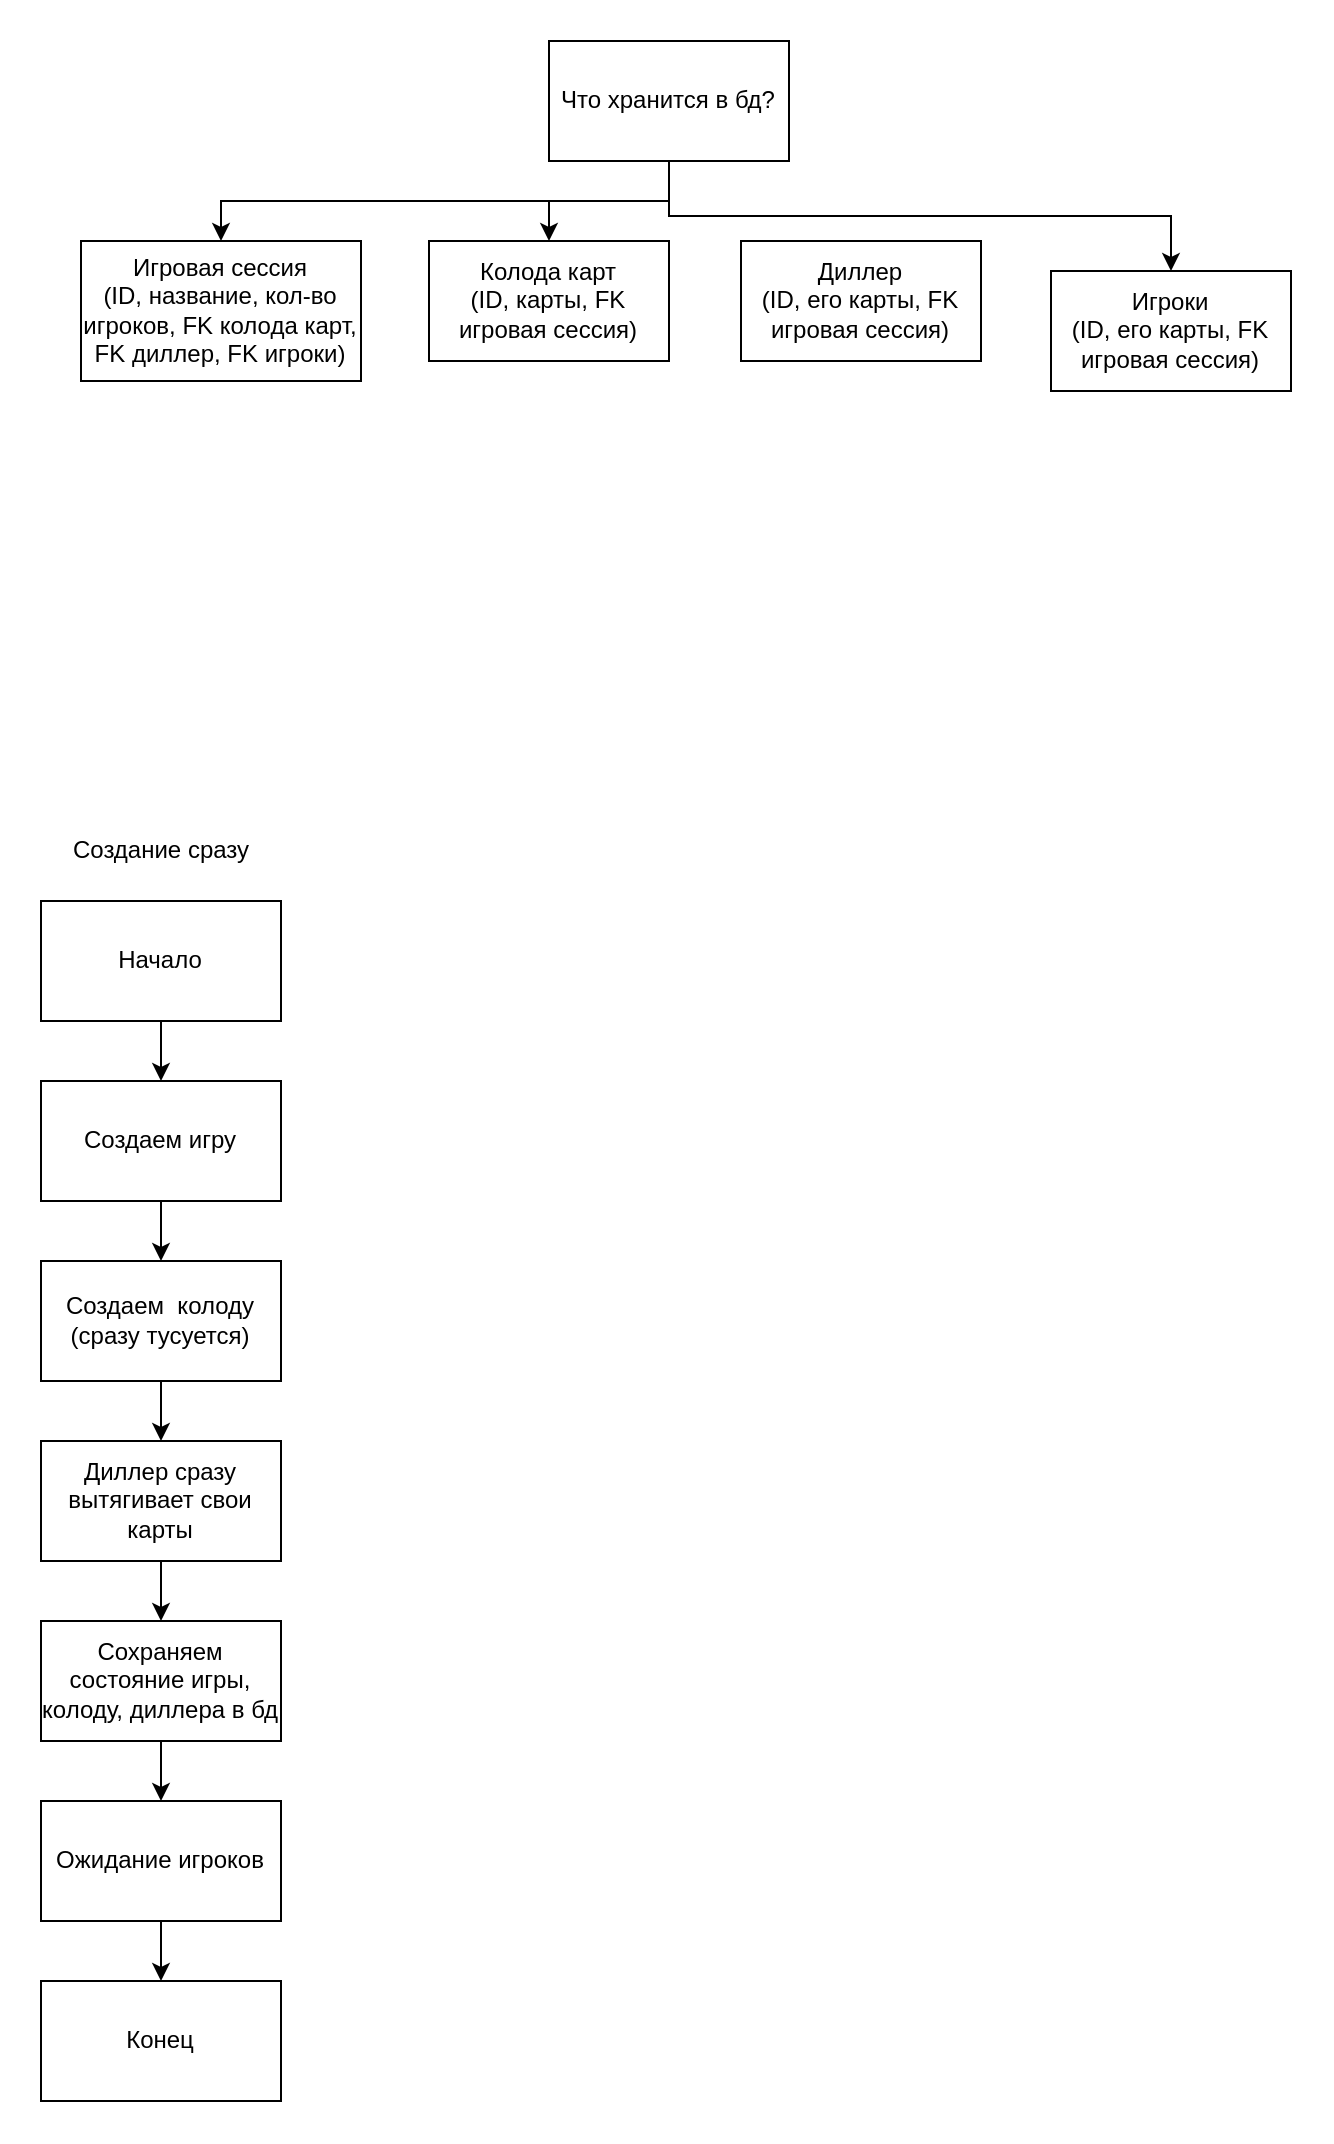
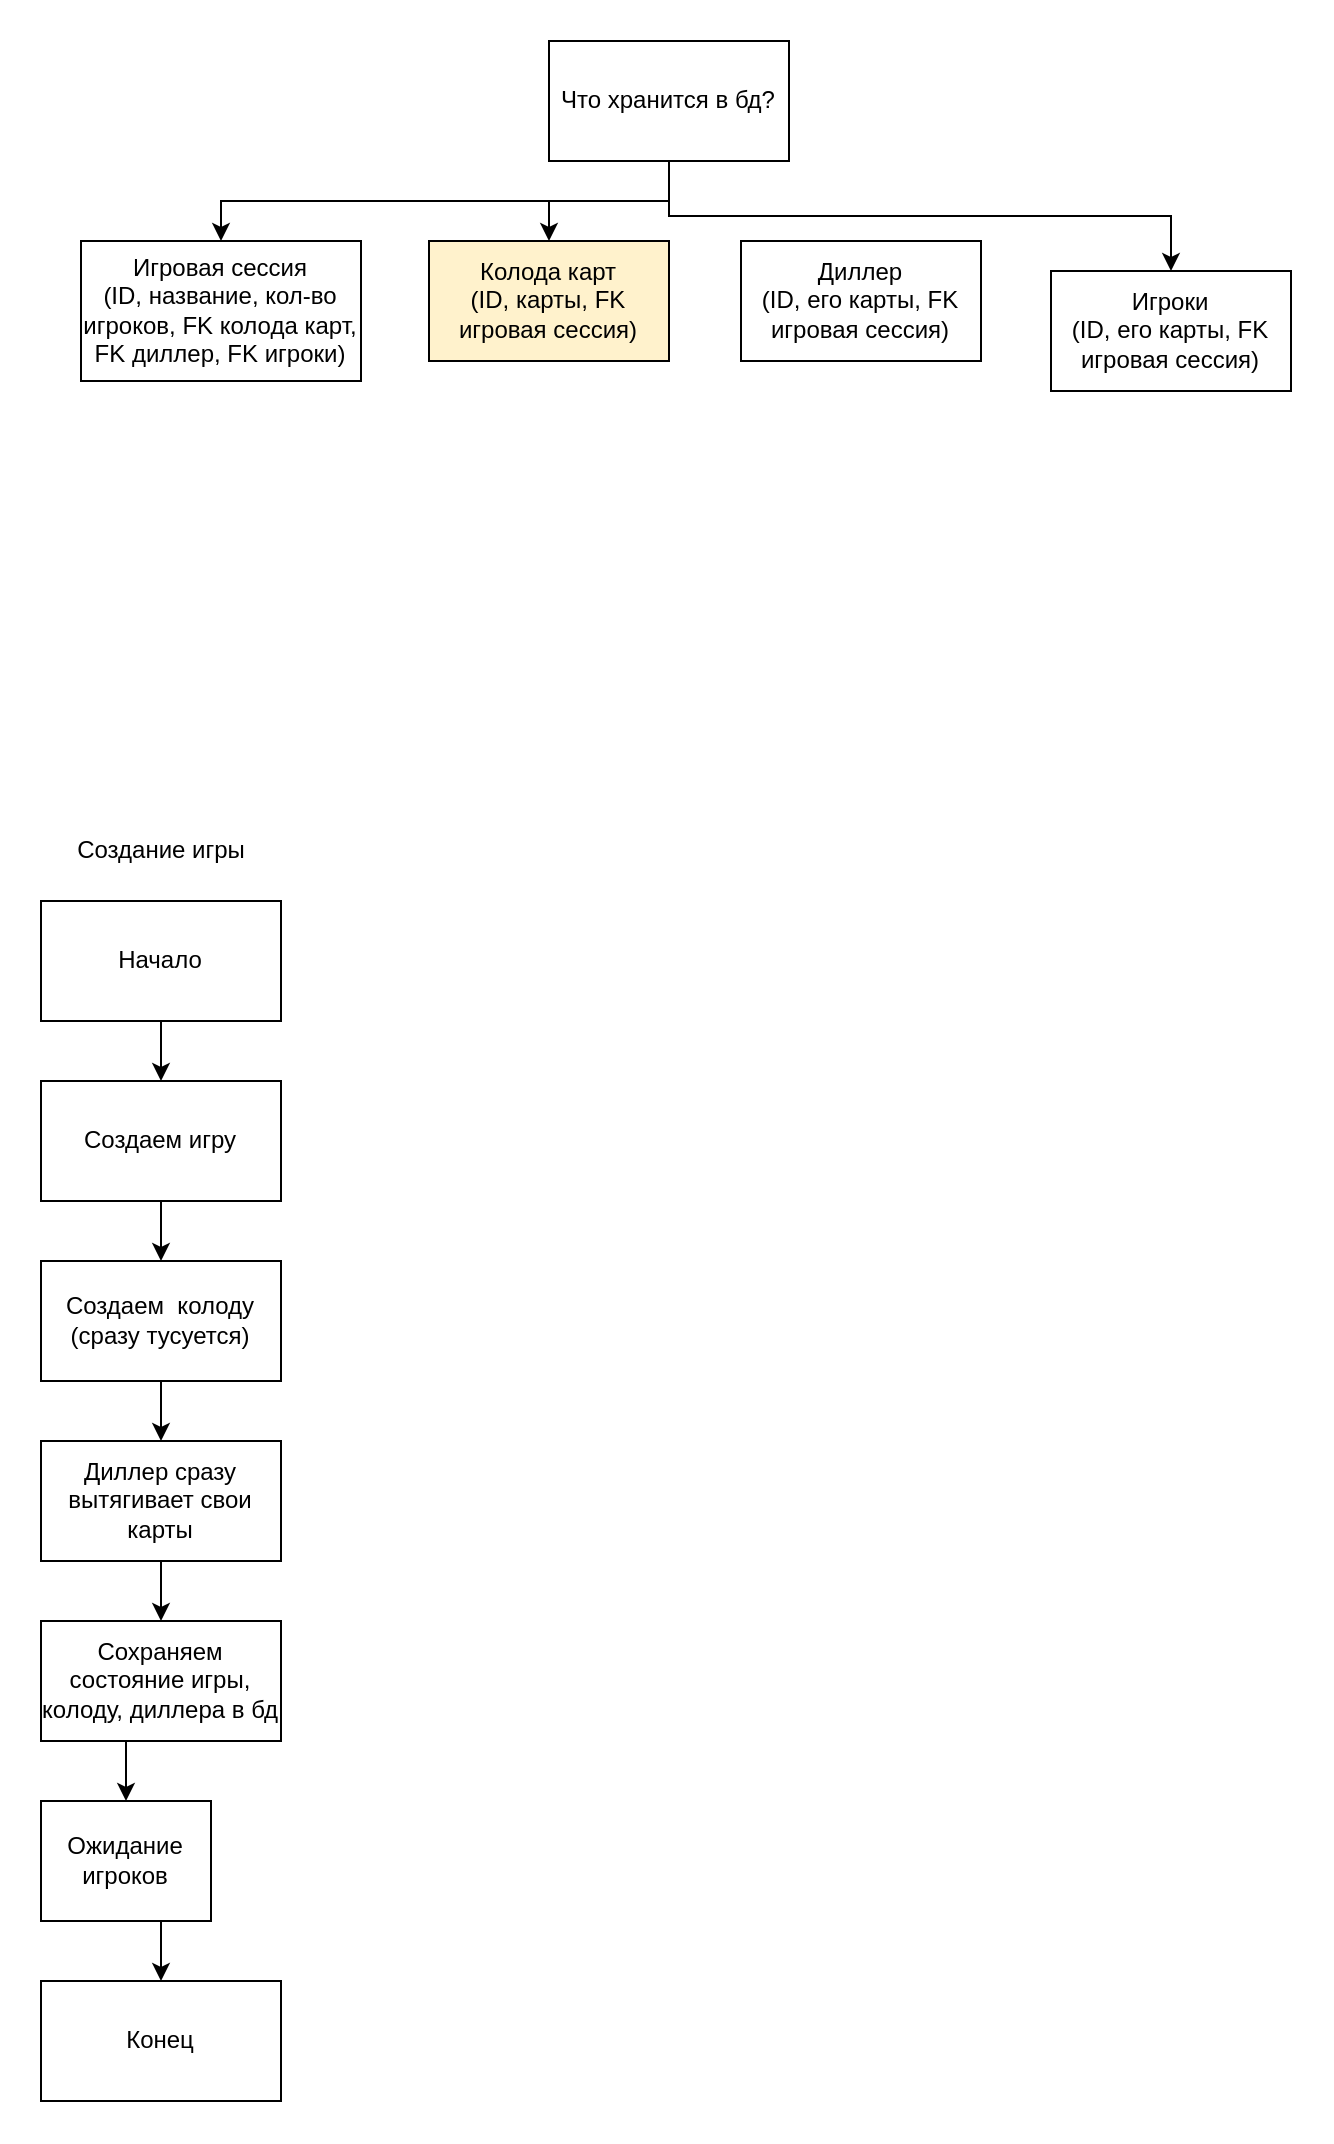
(549, 301) -> (549, 301)
(162, 851) -> (162, 851)
(161, 1861) -> (126, 1861)
